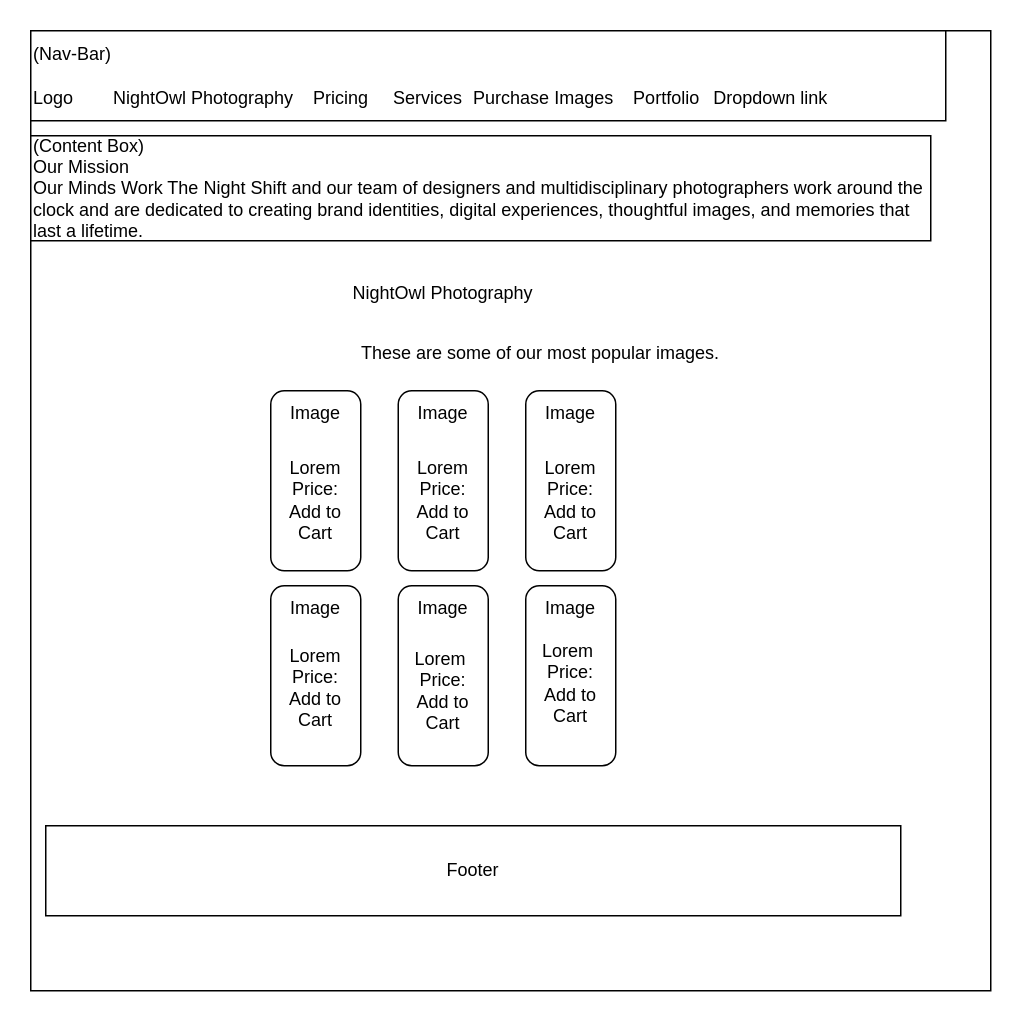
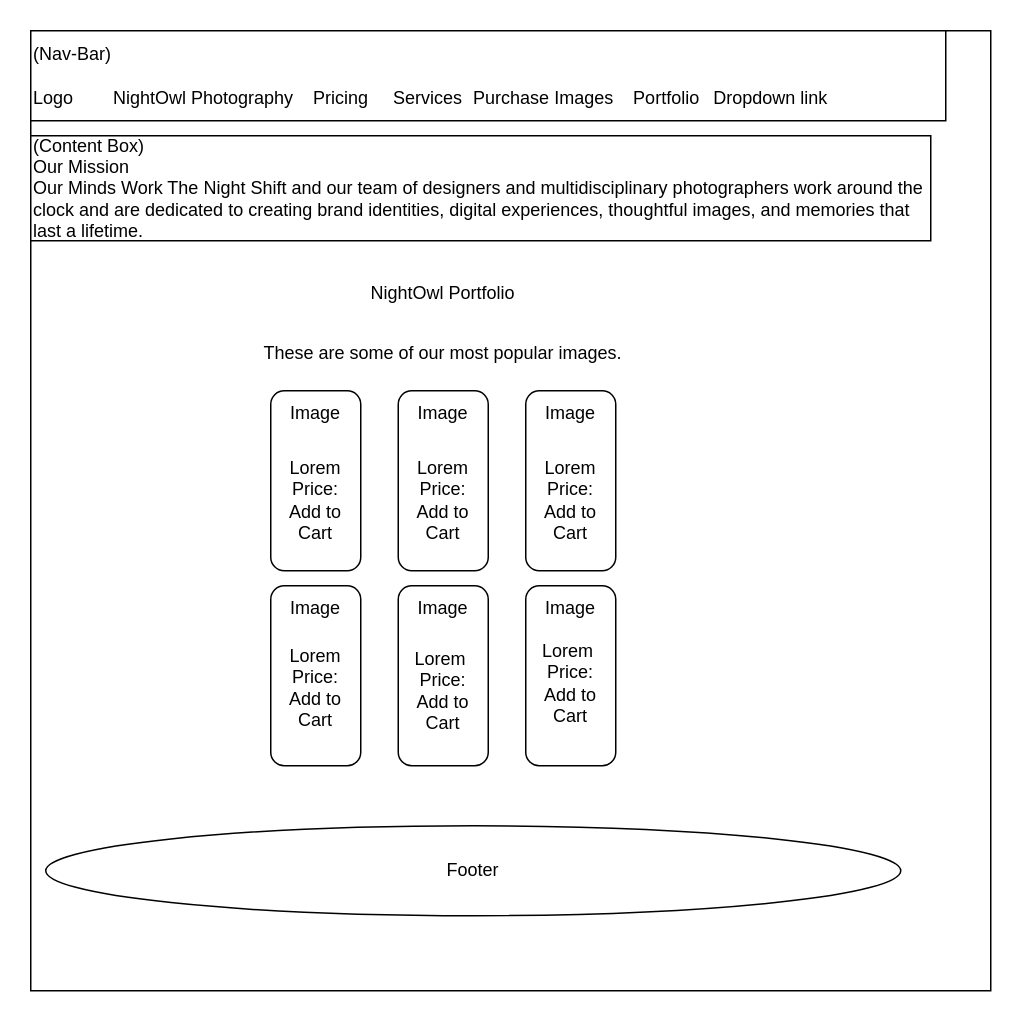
(443, 293) -> (443, 293)
(541, 353) -> (443, 353)
(473, 871) -> (473, 871)
